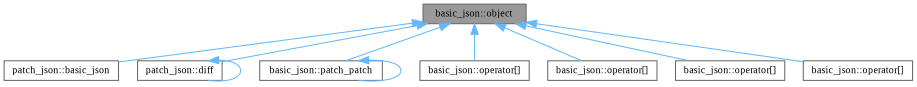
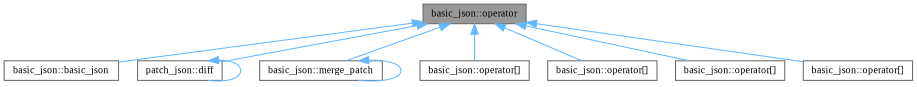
(475, 14) -> (475, 14)
(61, 71) -> (61, 71)
(321, 71) -> (321, 71)
